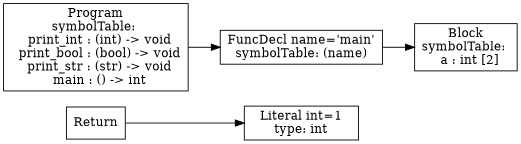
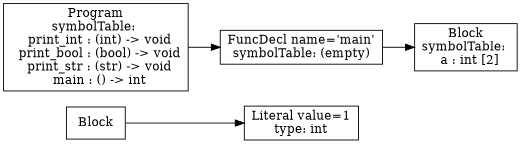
(301, 47) -> (301, 47)
(96, 123) -> (96, 123)
(301, 123) -> (301, 123)
